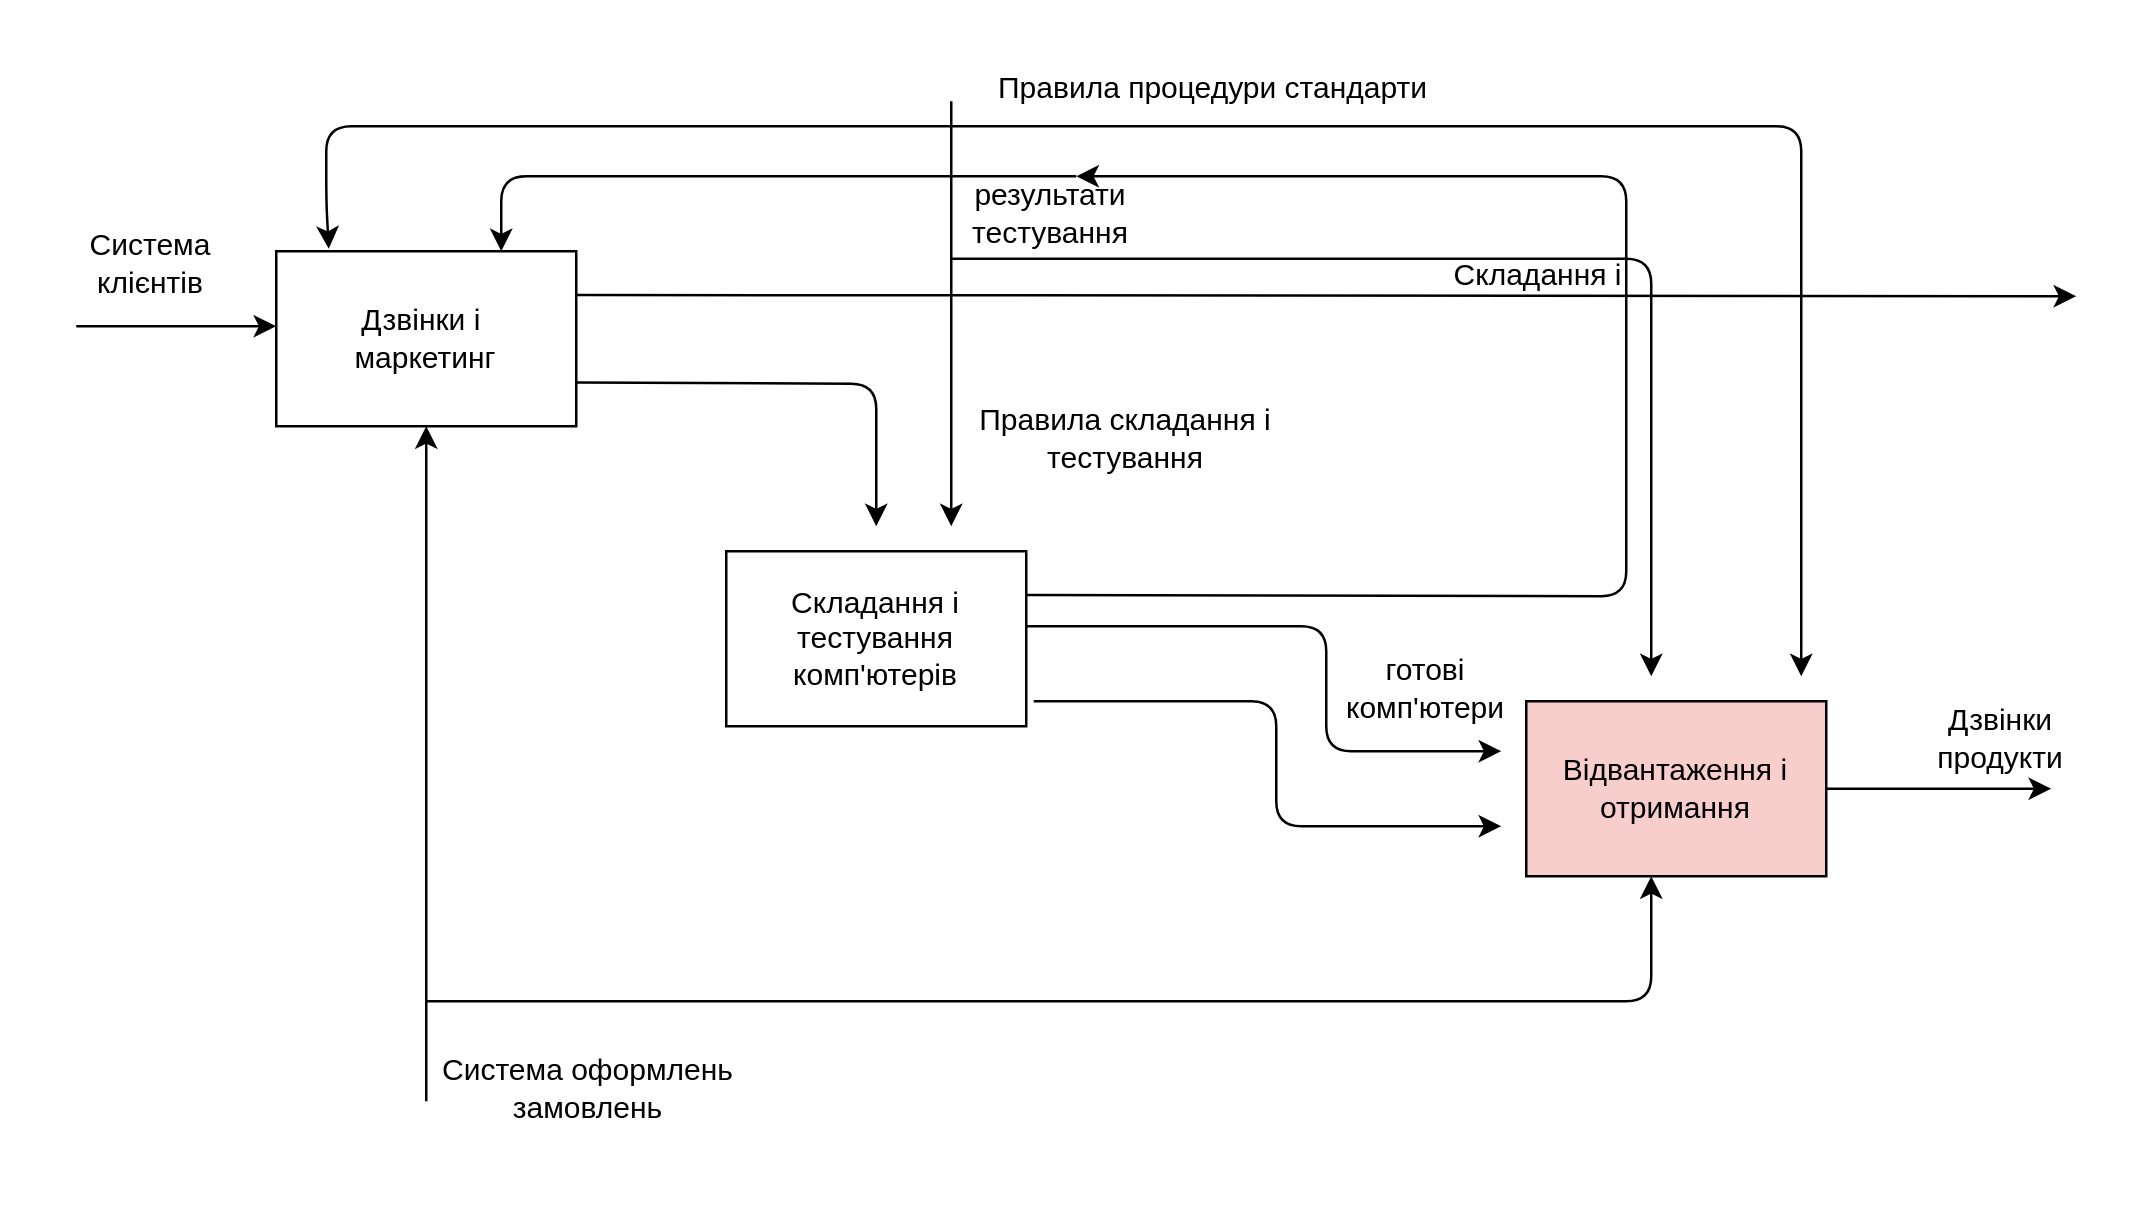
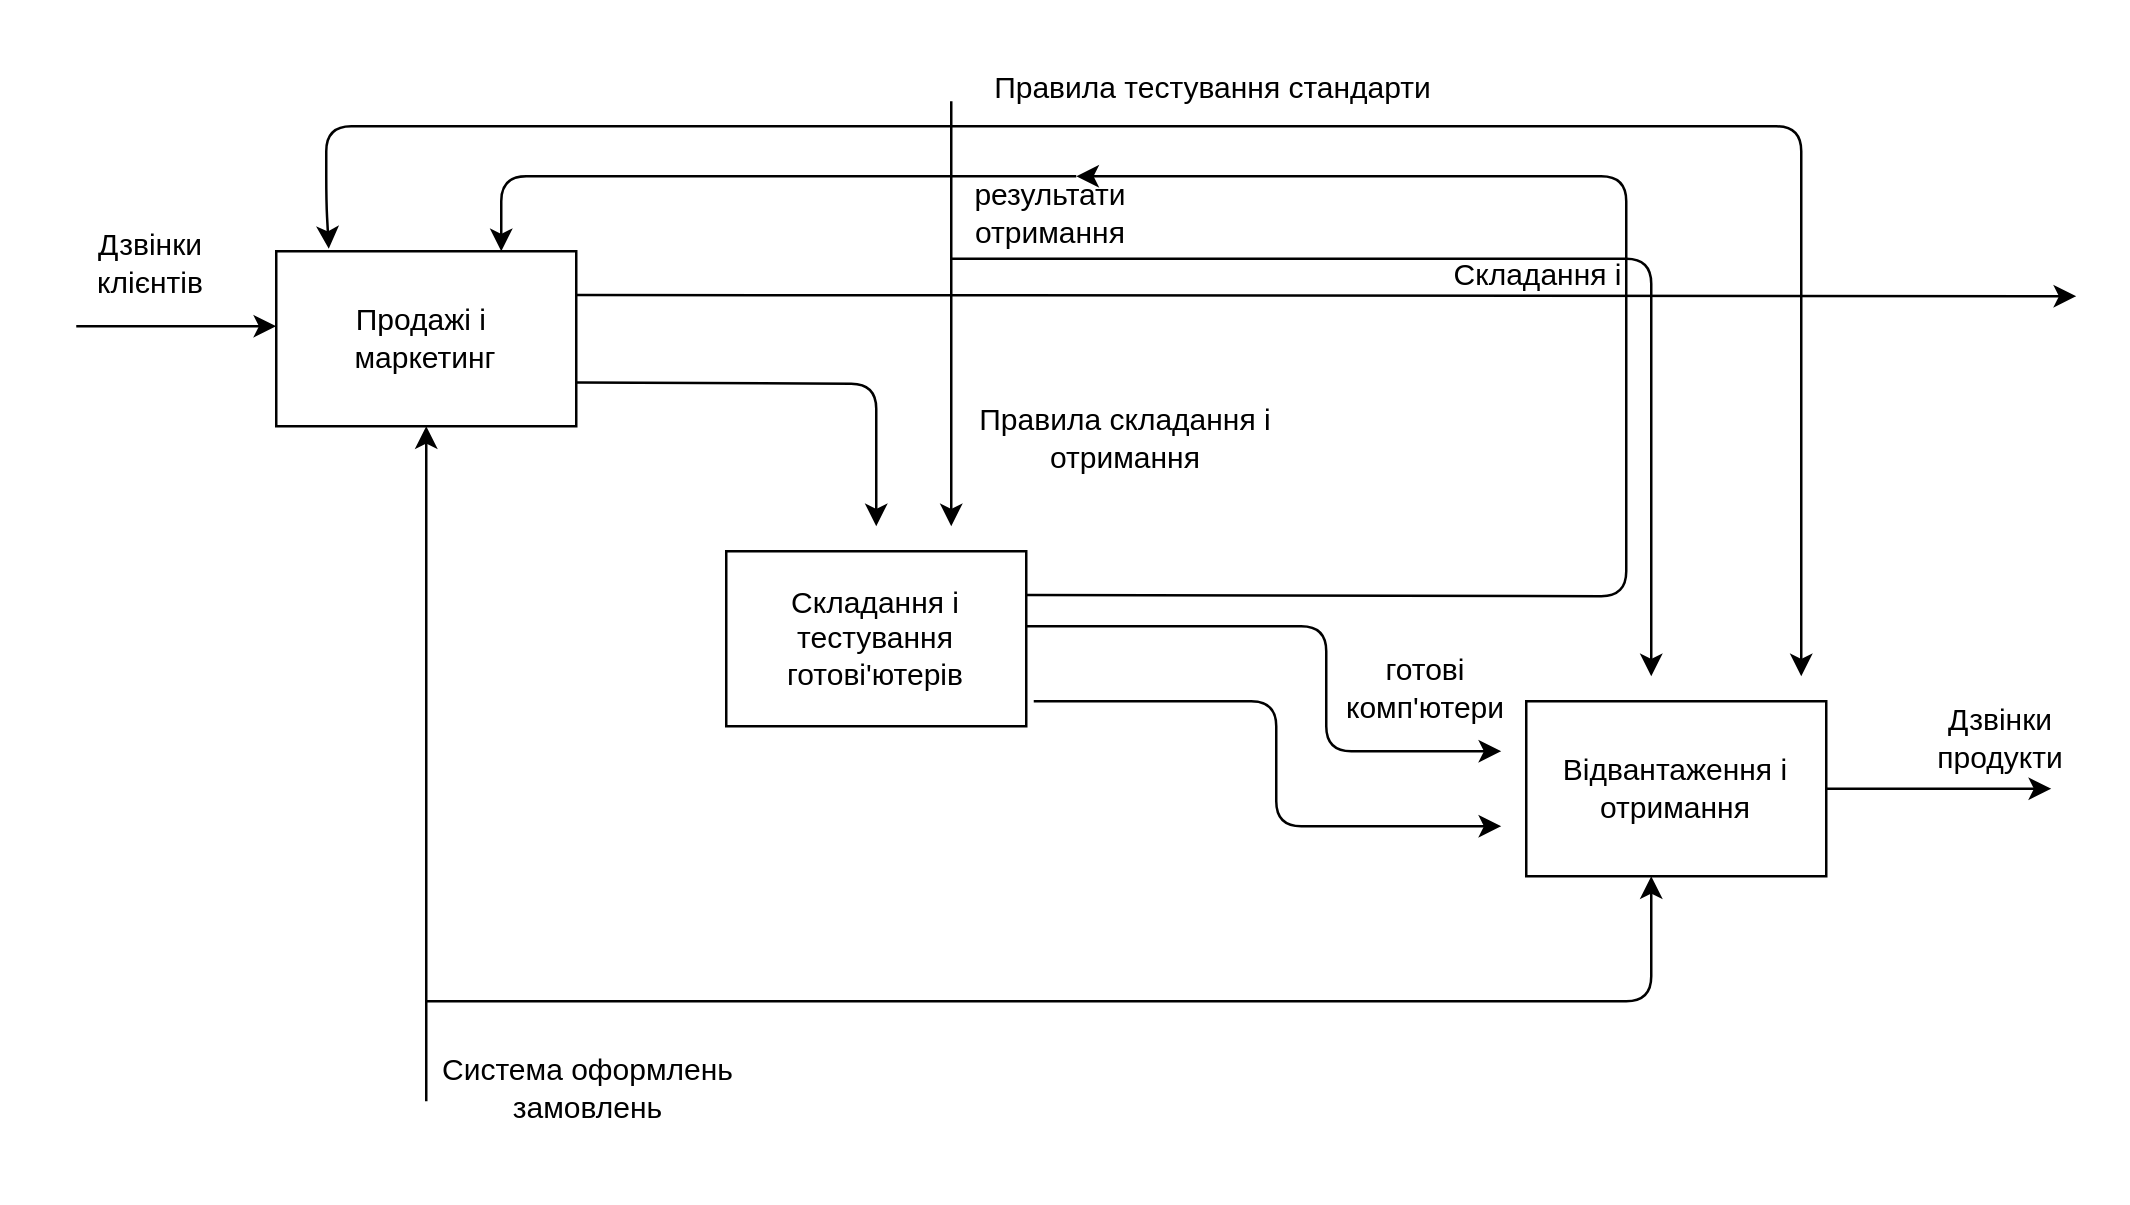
(1214, 89) -> (1214, 89)
(1051, 214) -> (1051, 214)
(151, 264) -> (151, 264)
(426, 339) -> (426, 339)
(1126, 439) -> (1126, 439)
(876, 639) -> (876, 639)
(1676, 789) -> (1676, 789)
